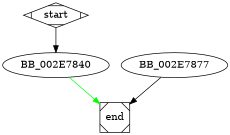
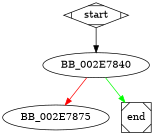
(174, 65) -> none
none -> (56, 117)
